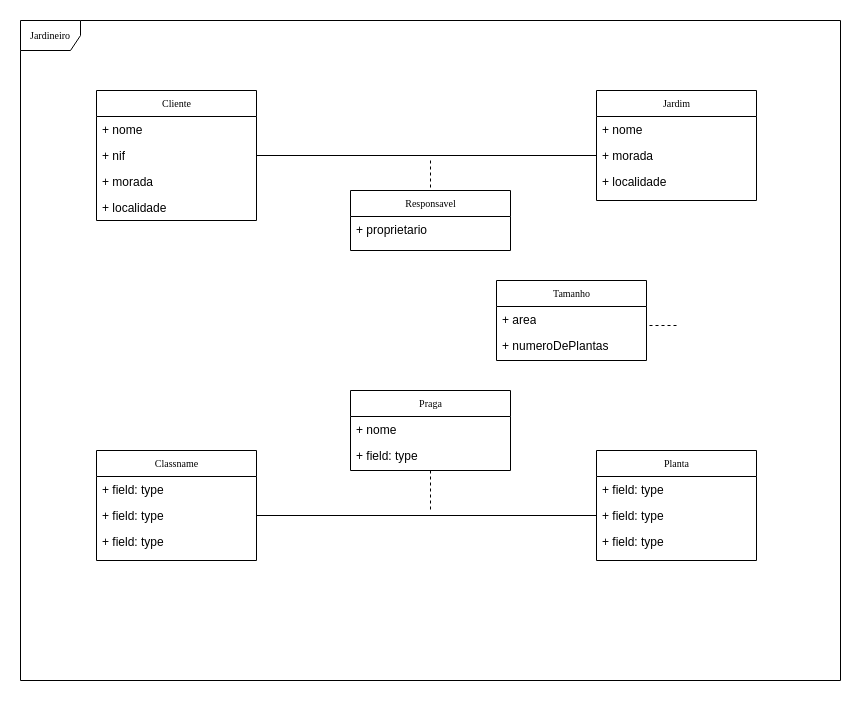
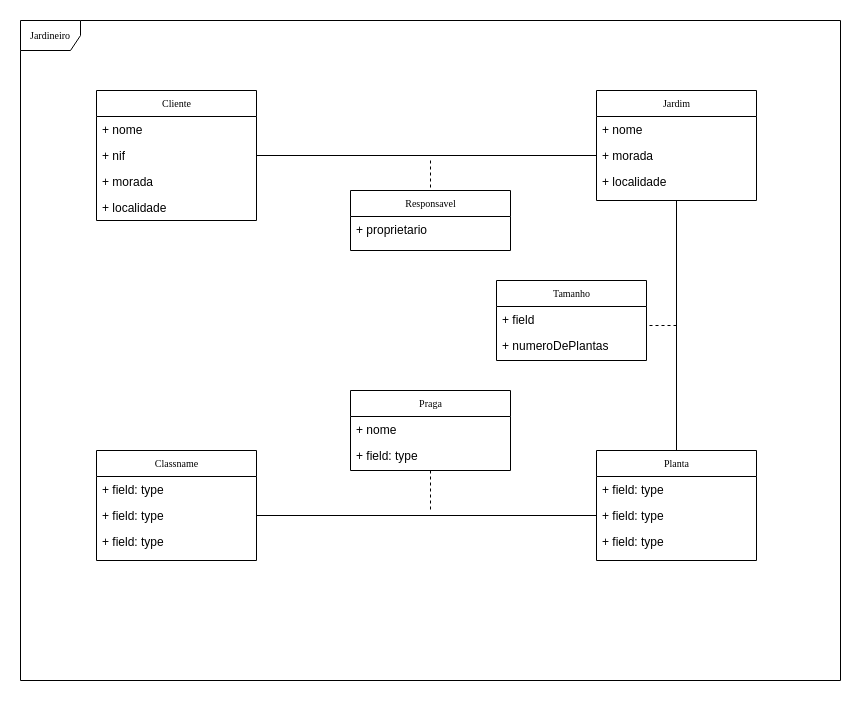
(521, 321) -> (521, 321)
none -> (677, 323)
